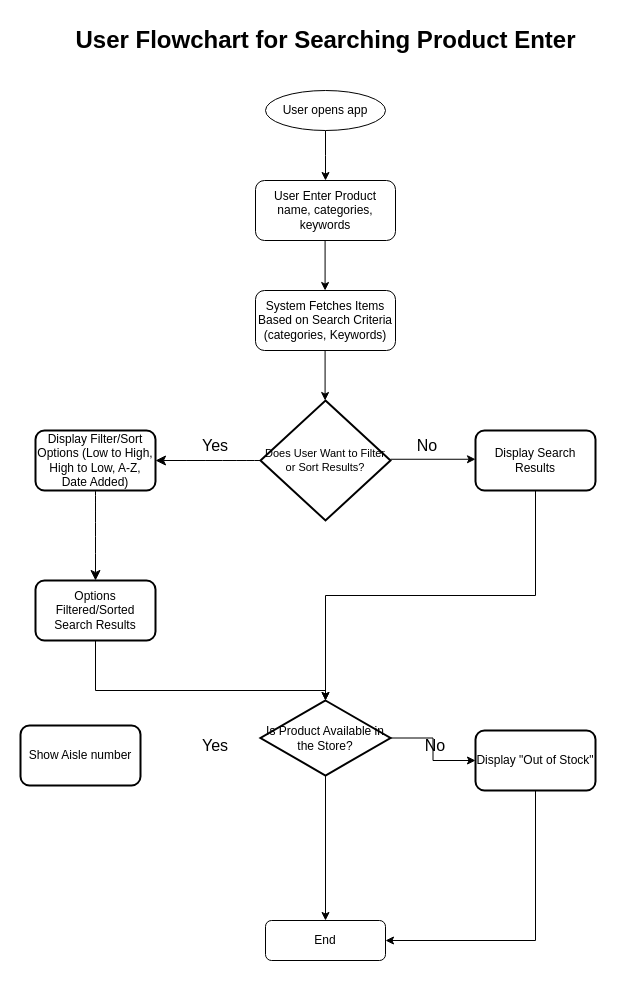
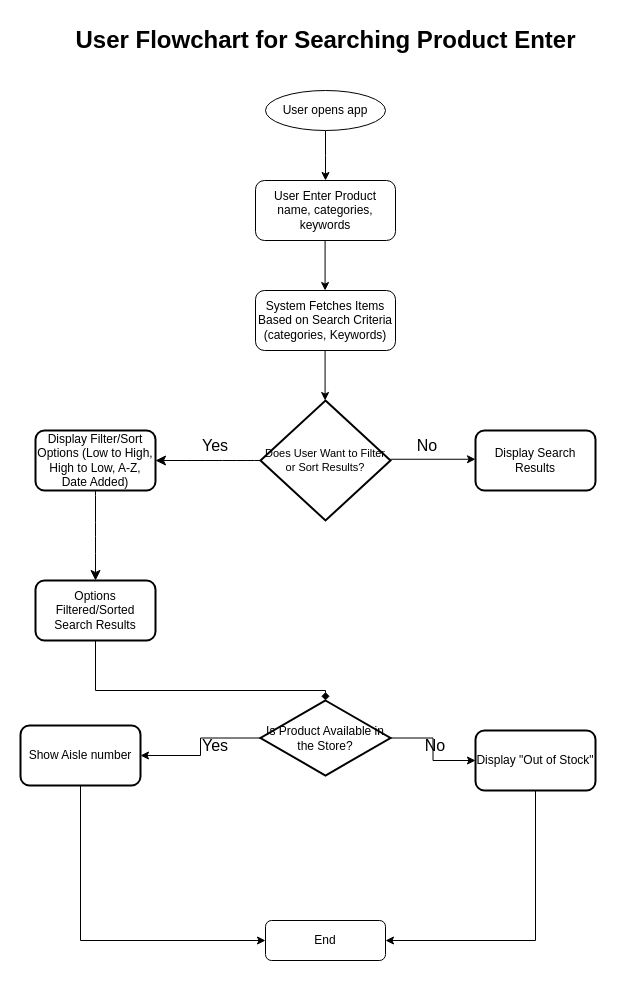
(437, 596) -> none
(321, 691) -> (321, 691)
(326, 845) -> (201, 744)
none -> (92, 941)
